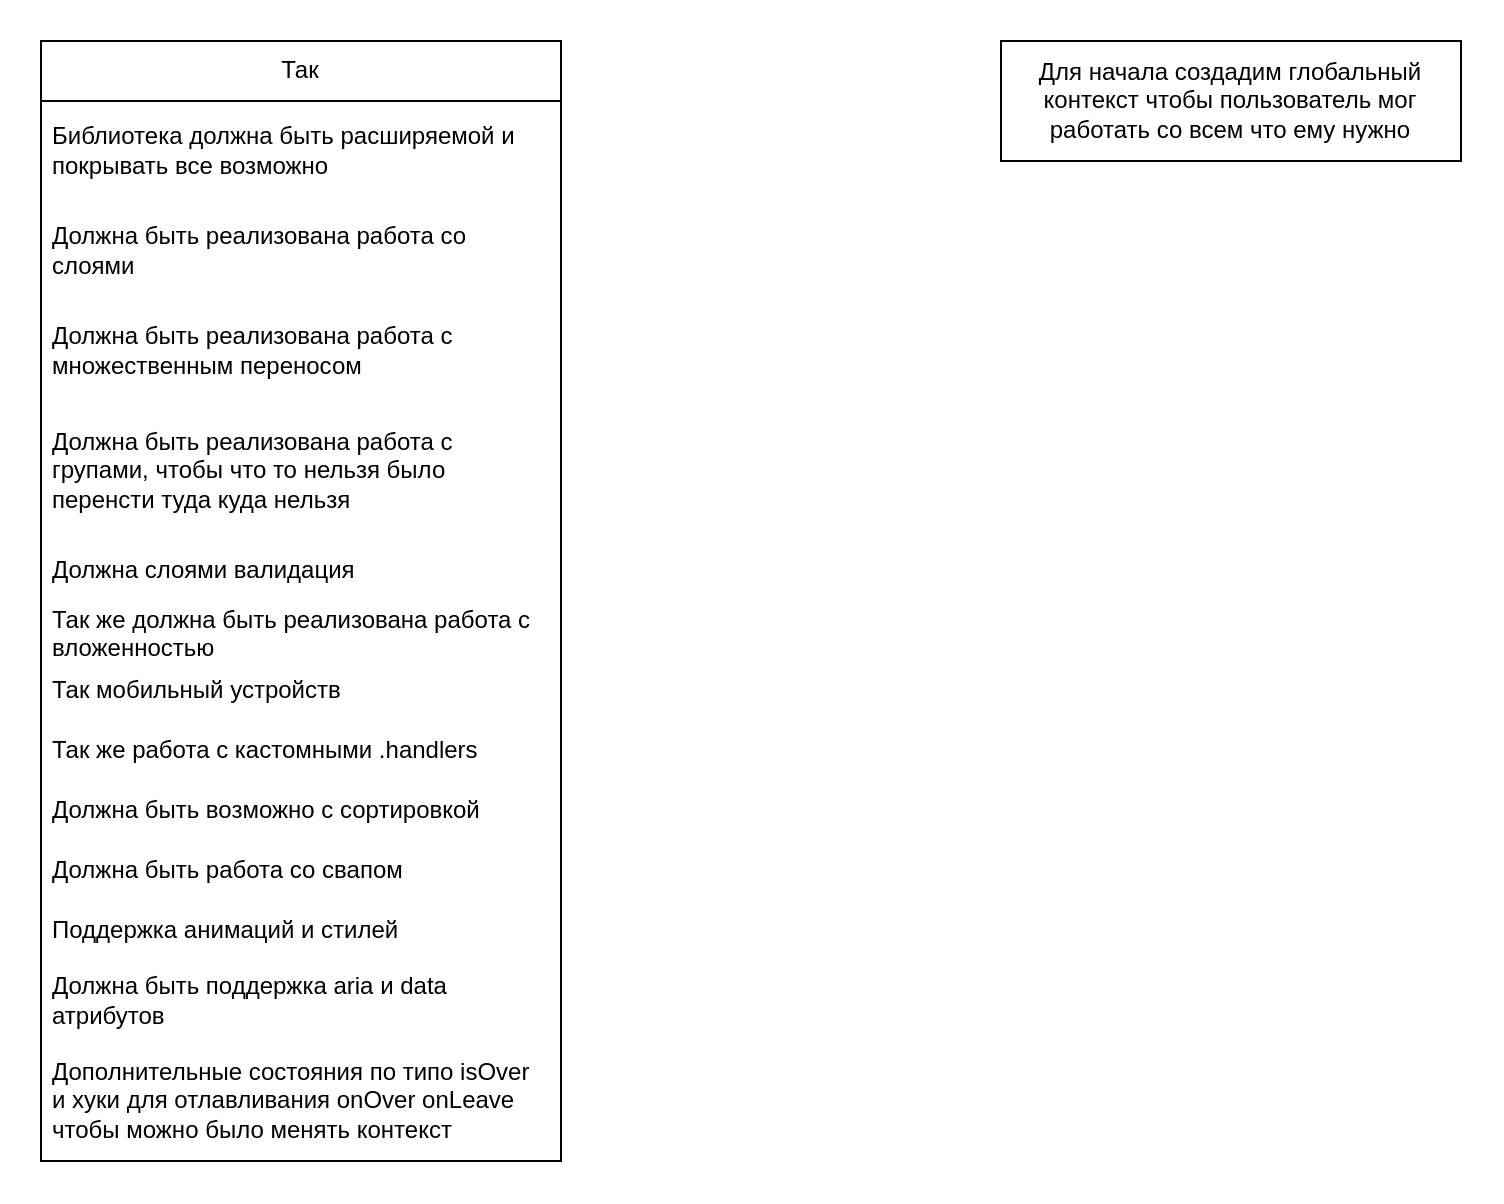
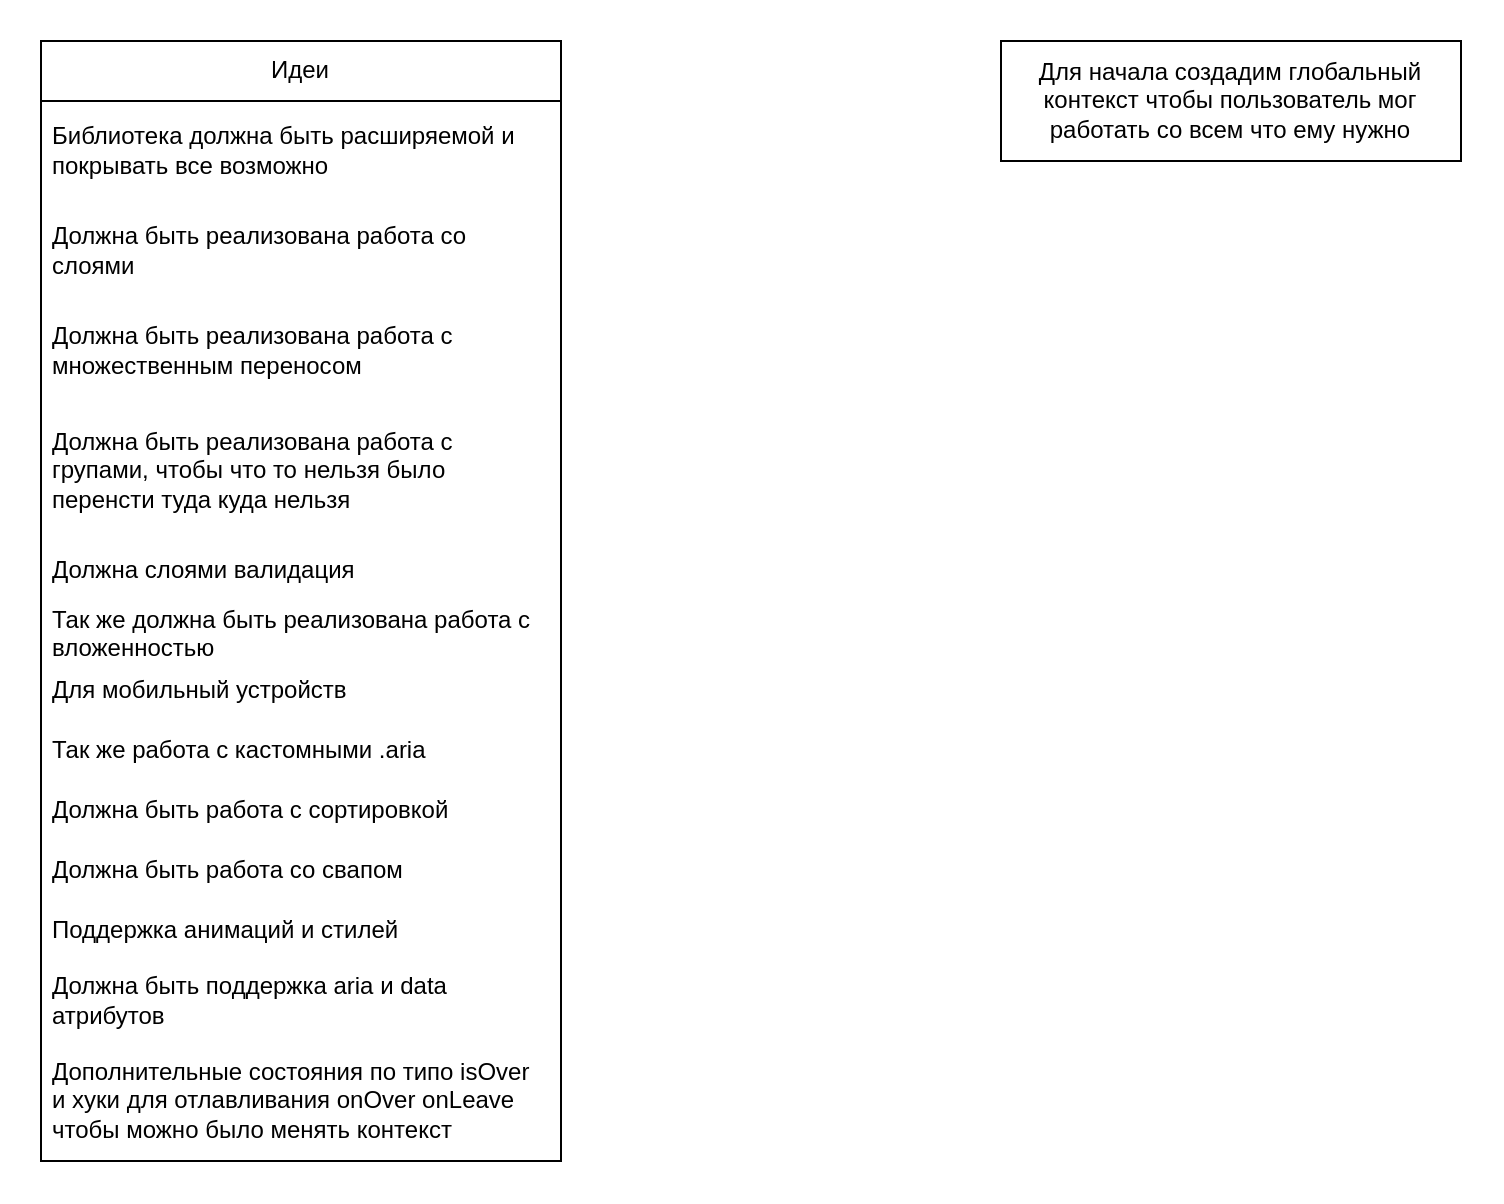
(301, 71) -> (301, 71)
(201, 691) -> (201, 691)
(273, 751) -> (246, 751)
(269, 811) -> (256, 811)
